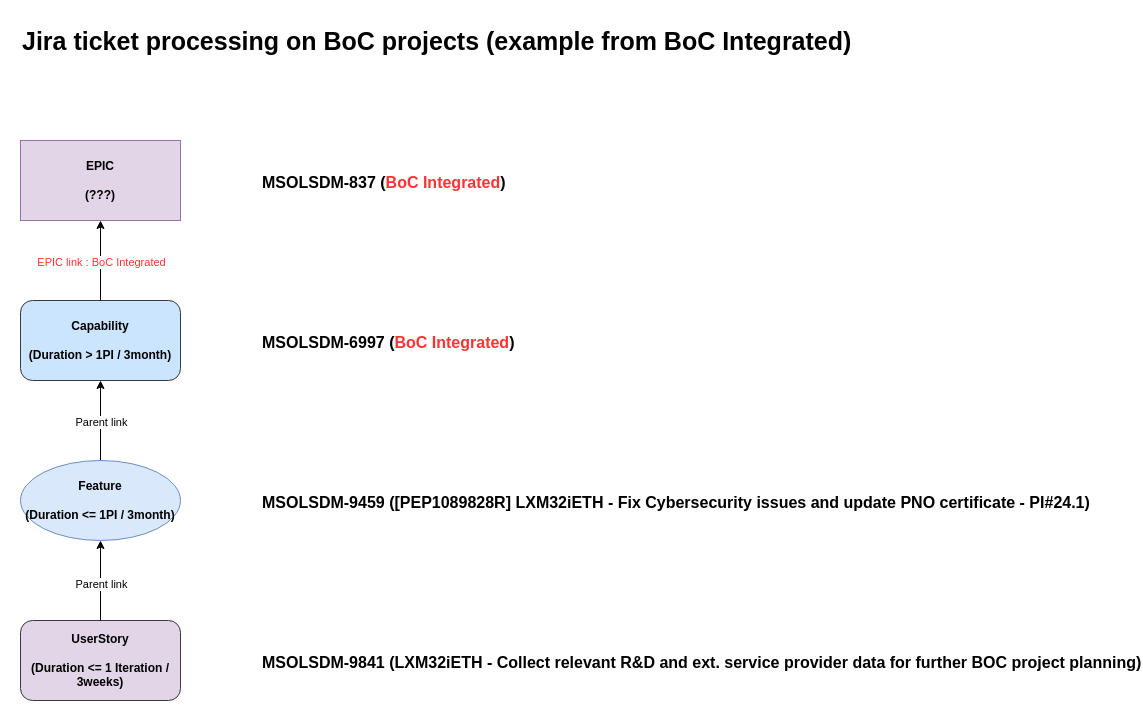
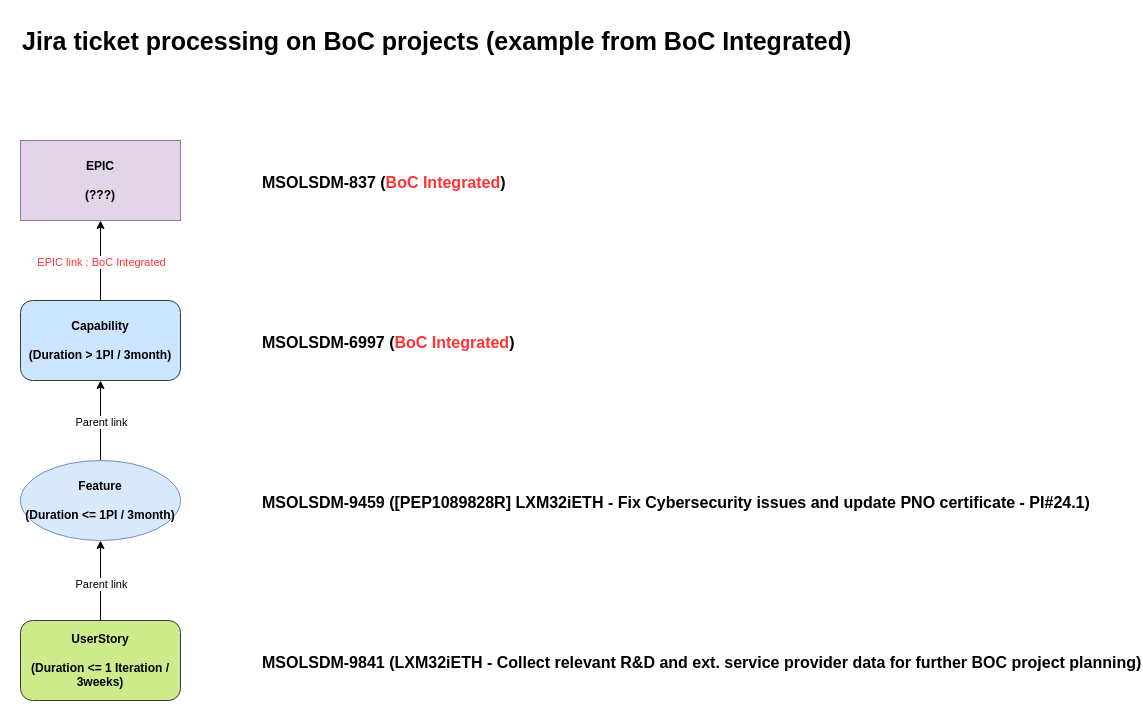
(101, 661) -> (101, 661)
